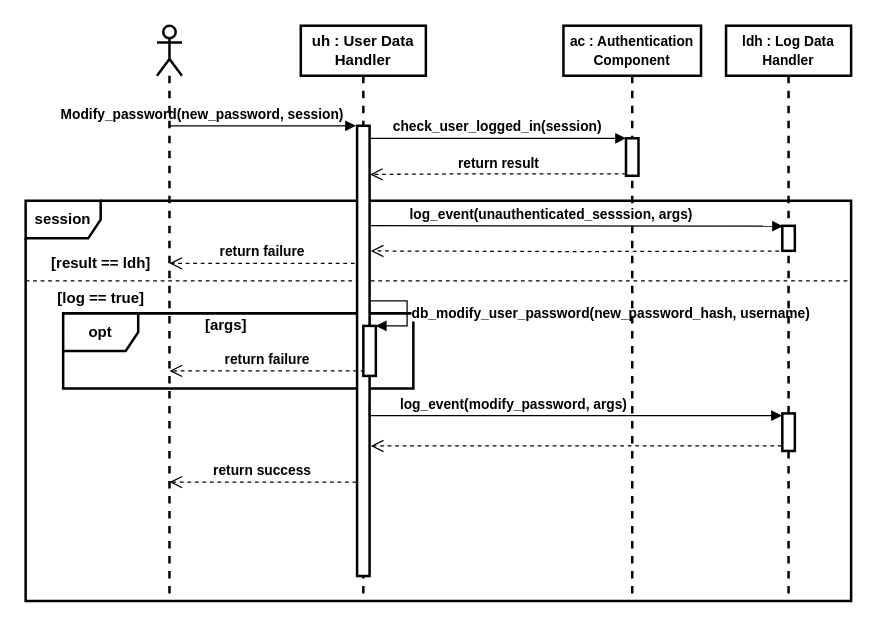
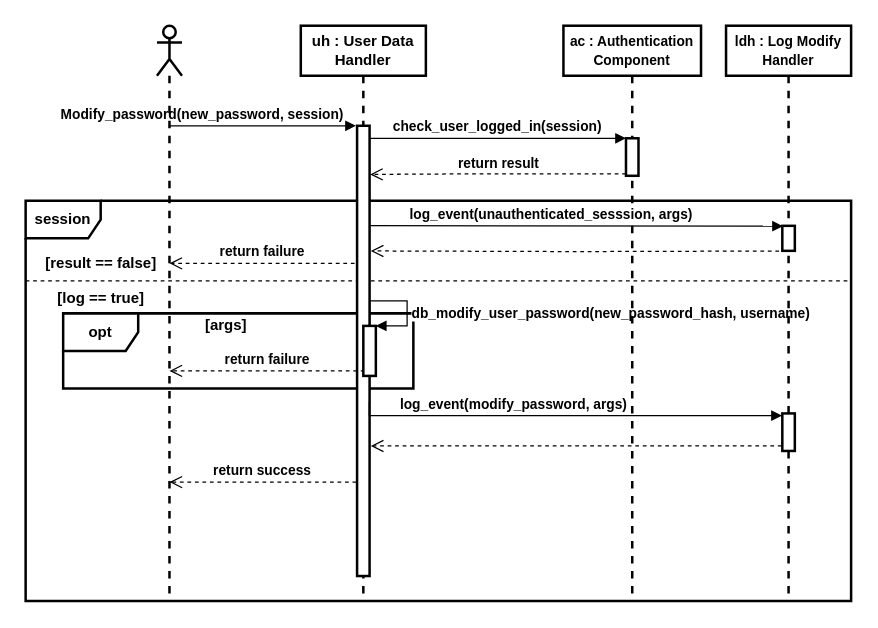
(788, 51) -> (788, 51)
(101, 263) -> (101, 263)
